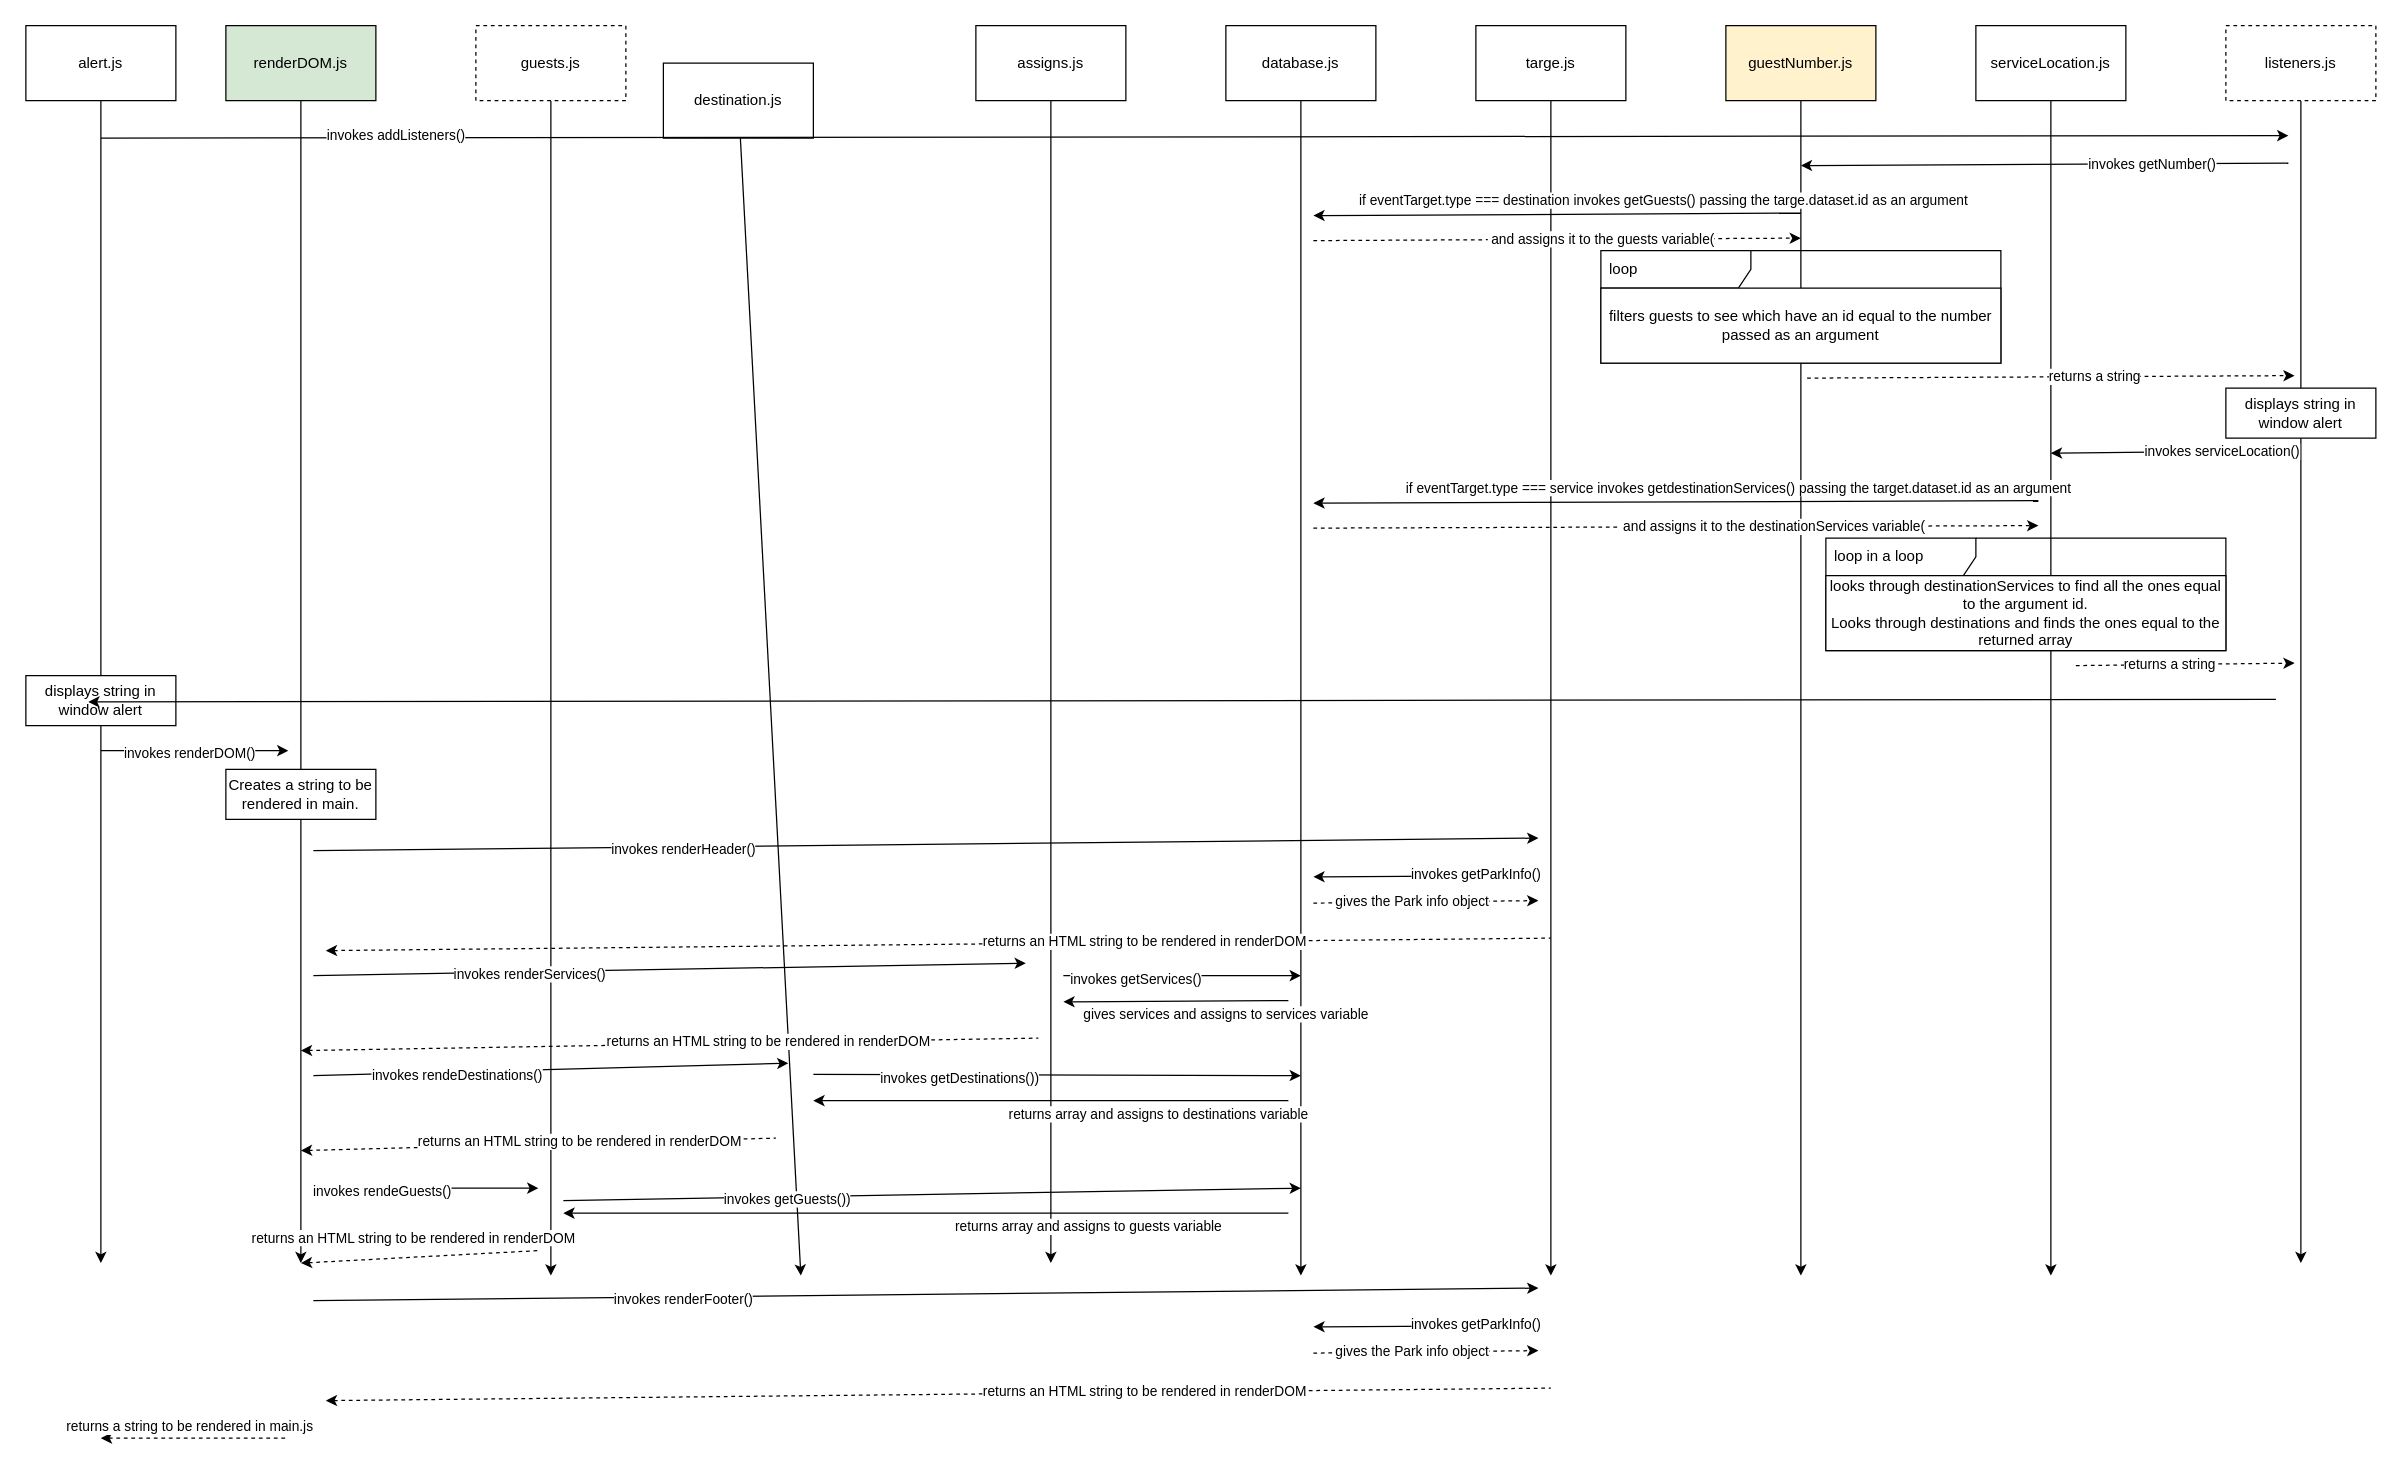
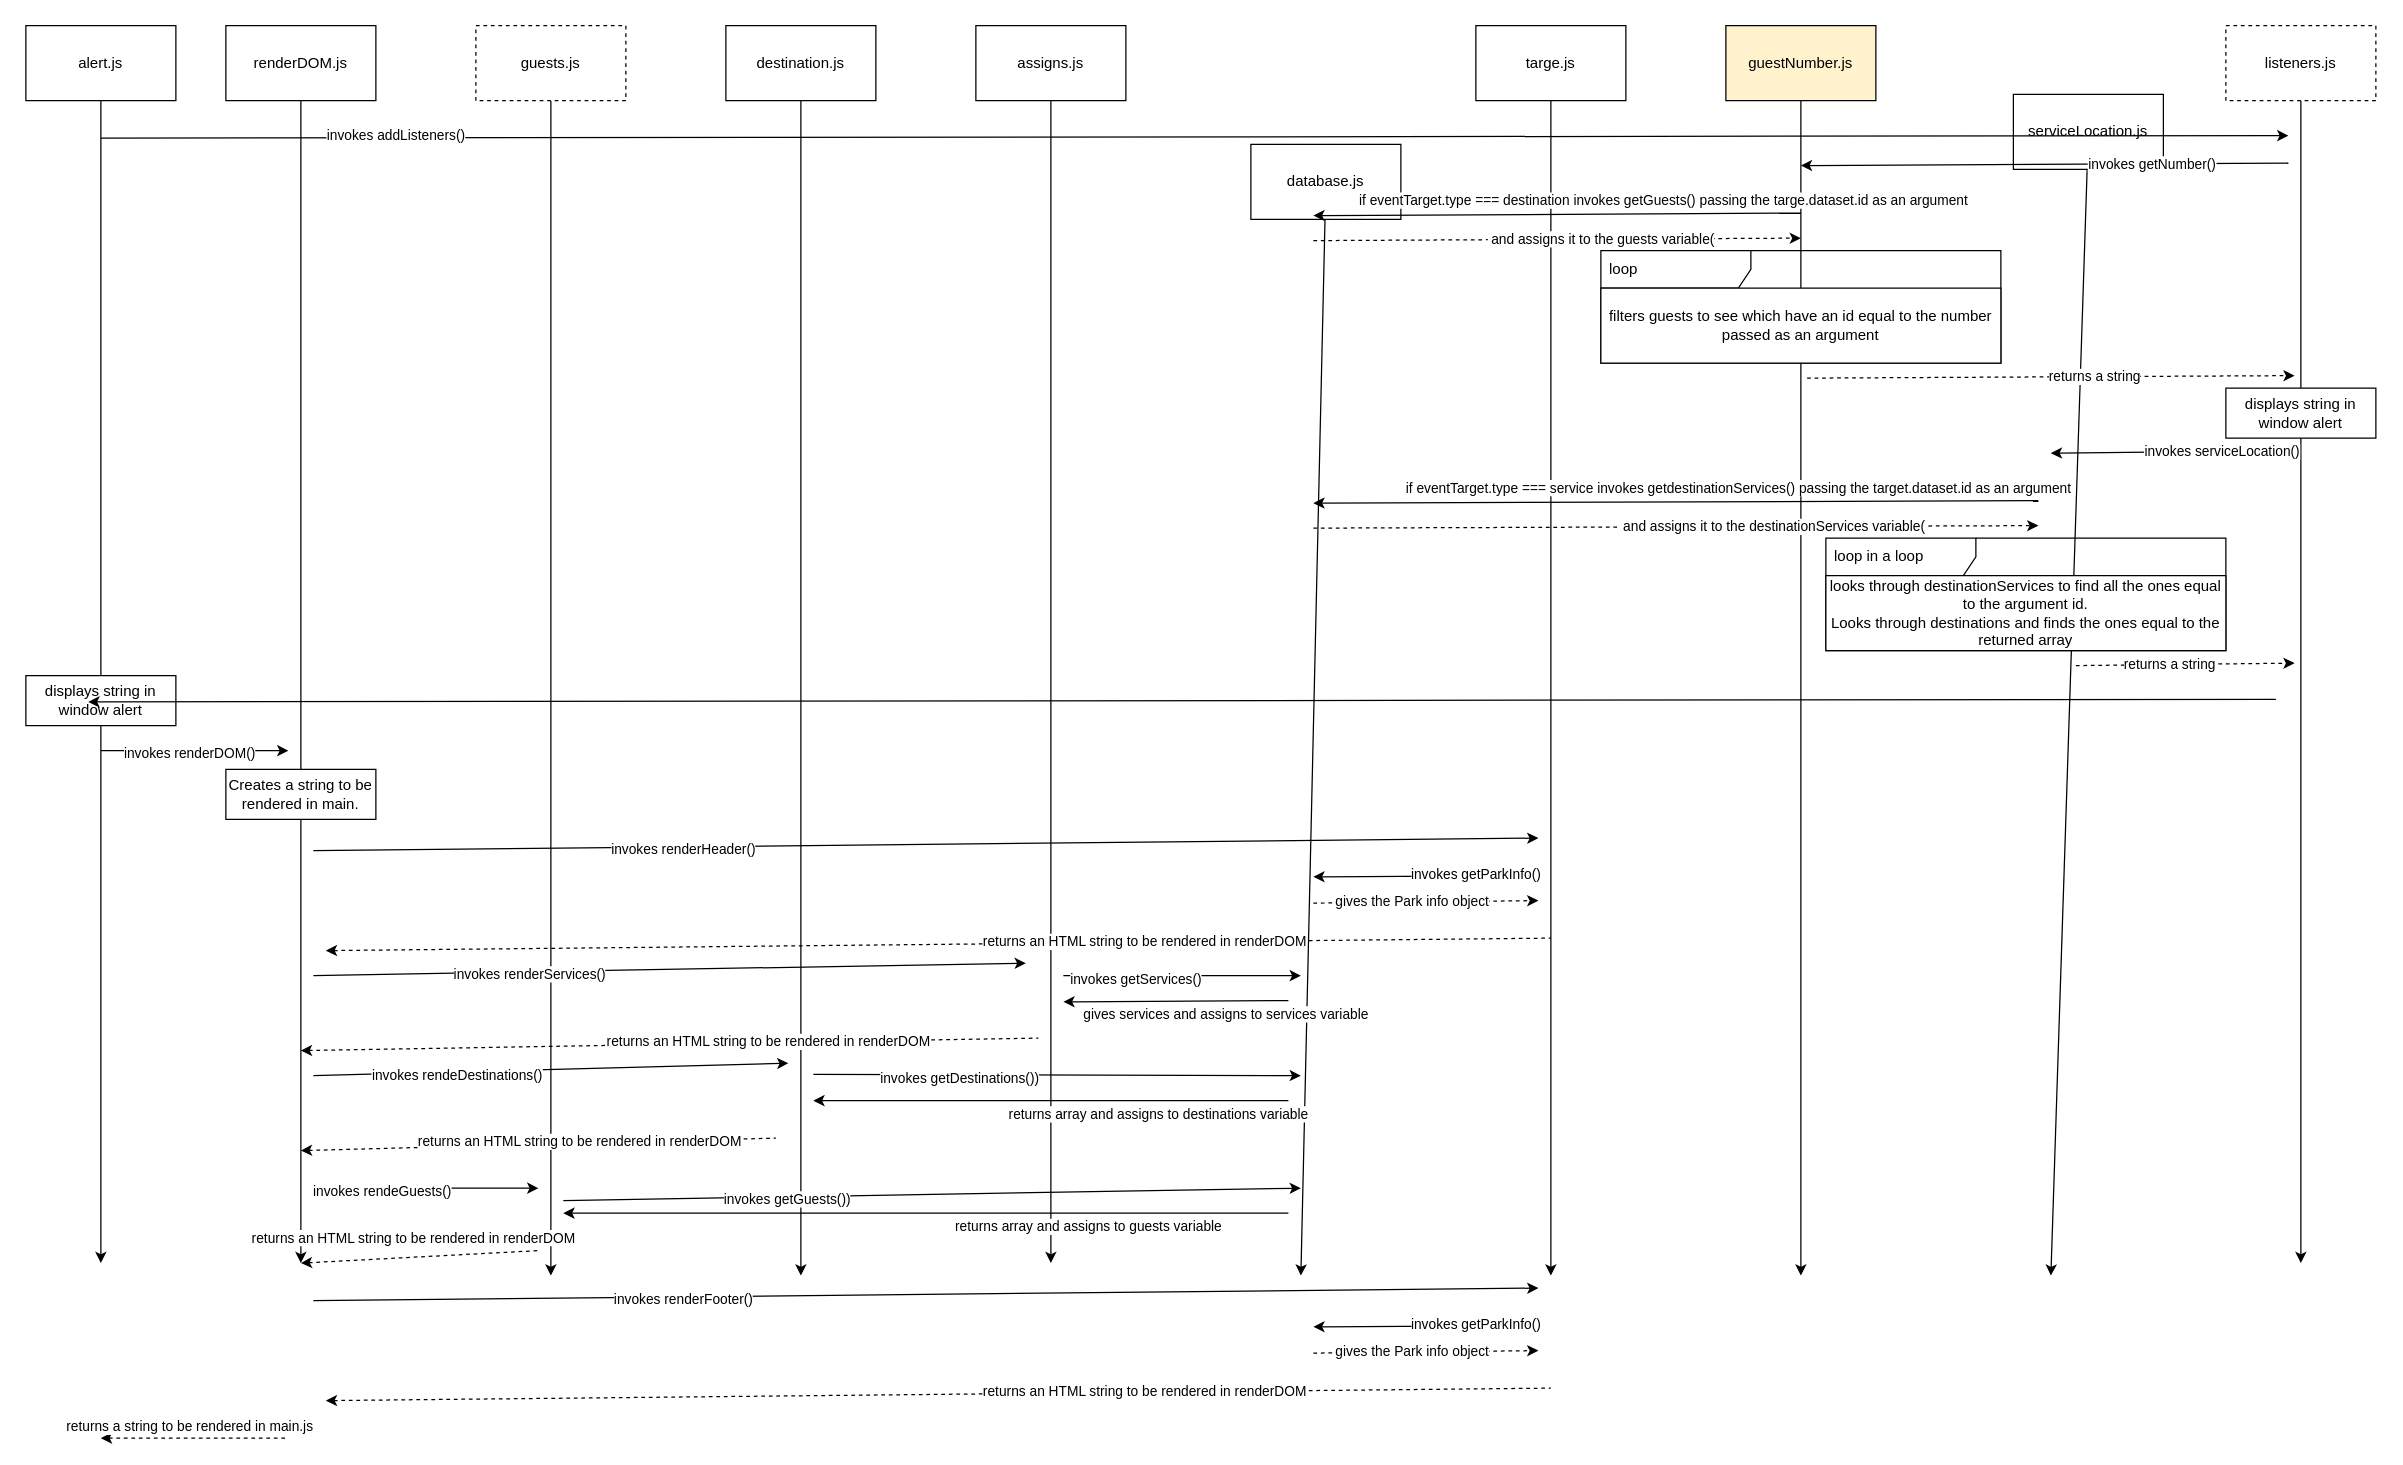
(301, 63) -> (301, 63)
(1301, 63) -> (1326, 182)
(2051, 63) -> (2088, 132)
(738, 101) -> (801, 63)
